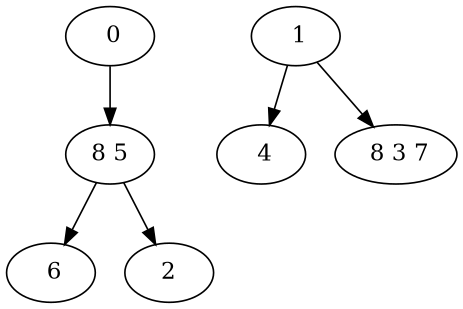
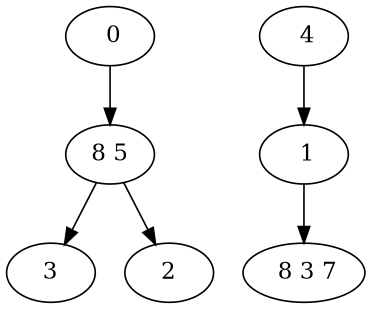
(281, 88) -> (304, 87)
(51, 273) -> (51, 273)
